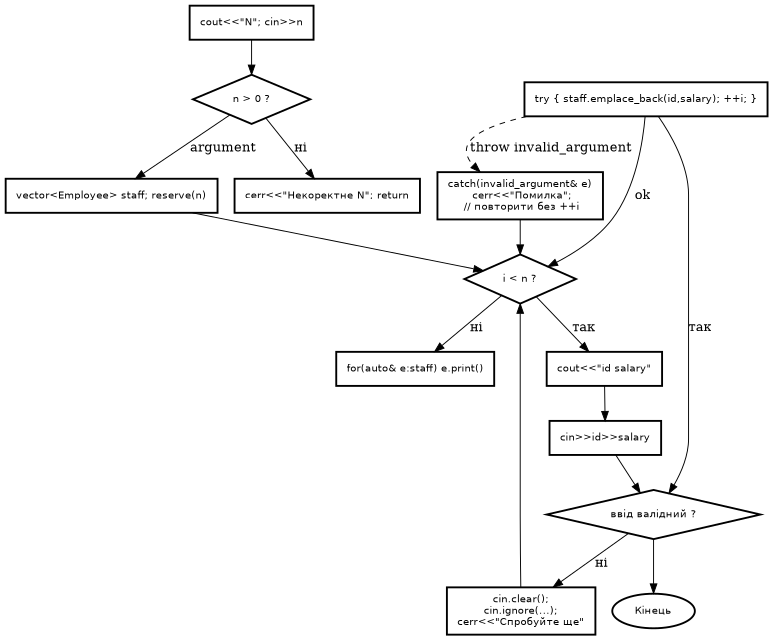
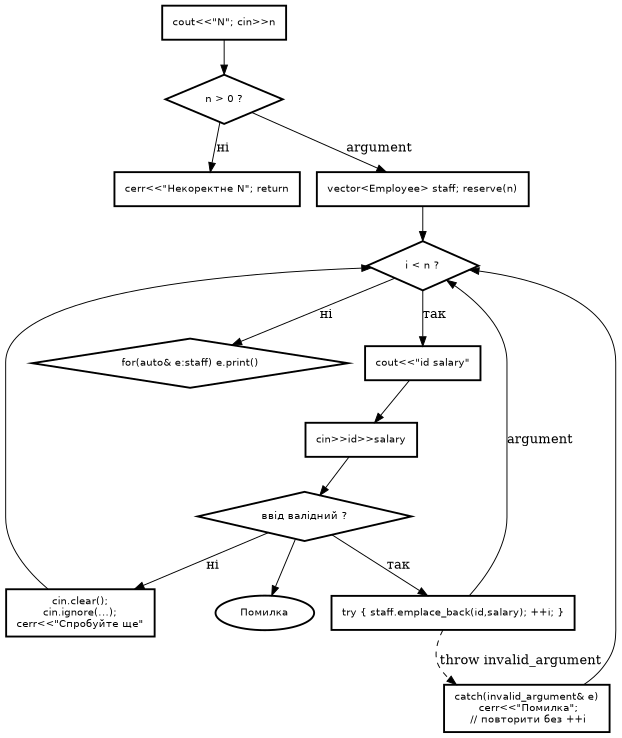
(643, 196) -> (540, 440)
(689, 299) -> (376, 563)
(415, 369) -> (190, 363)
(654, 611) -> (265, 613)
